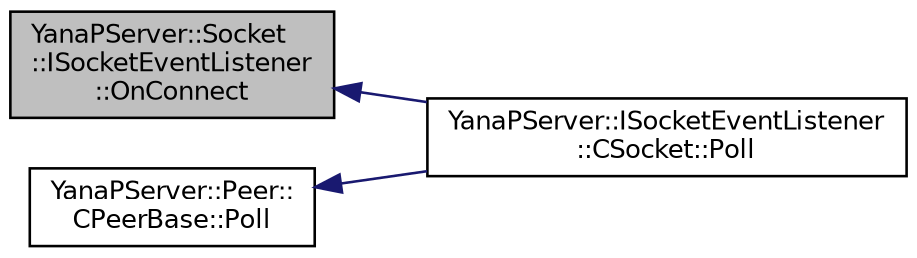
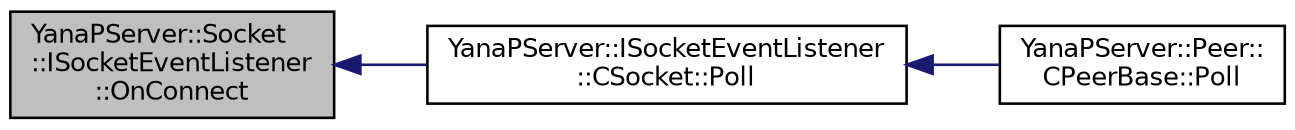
(384, 177) -> (966, 65)
